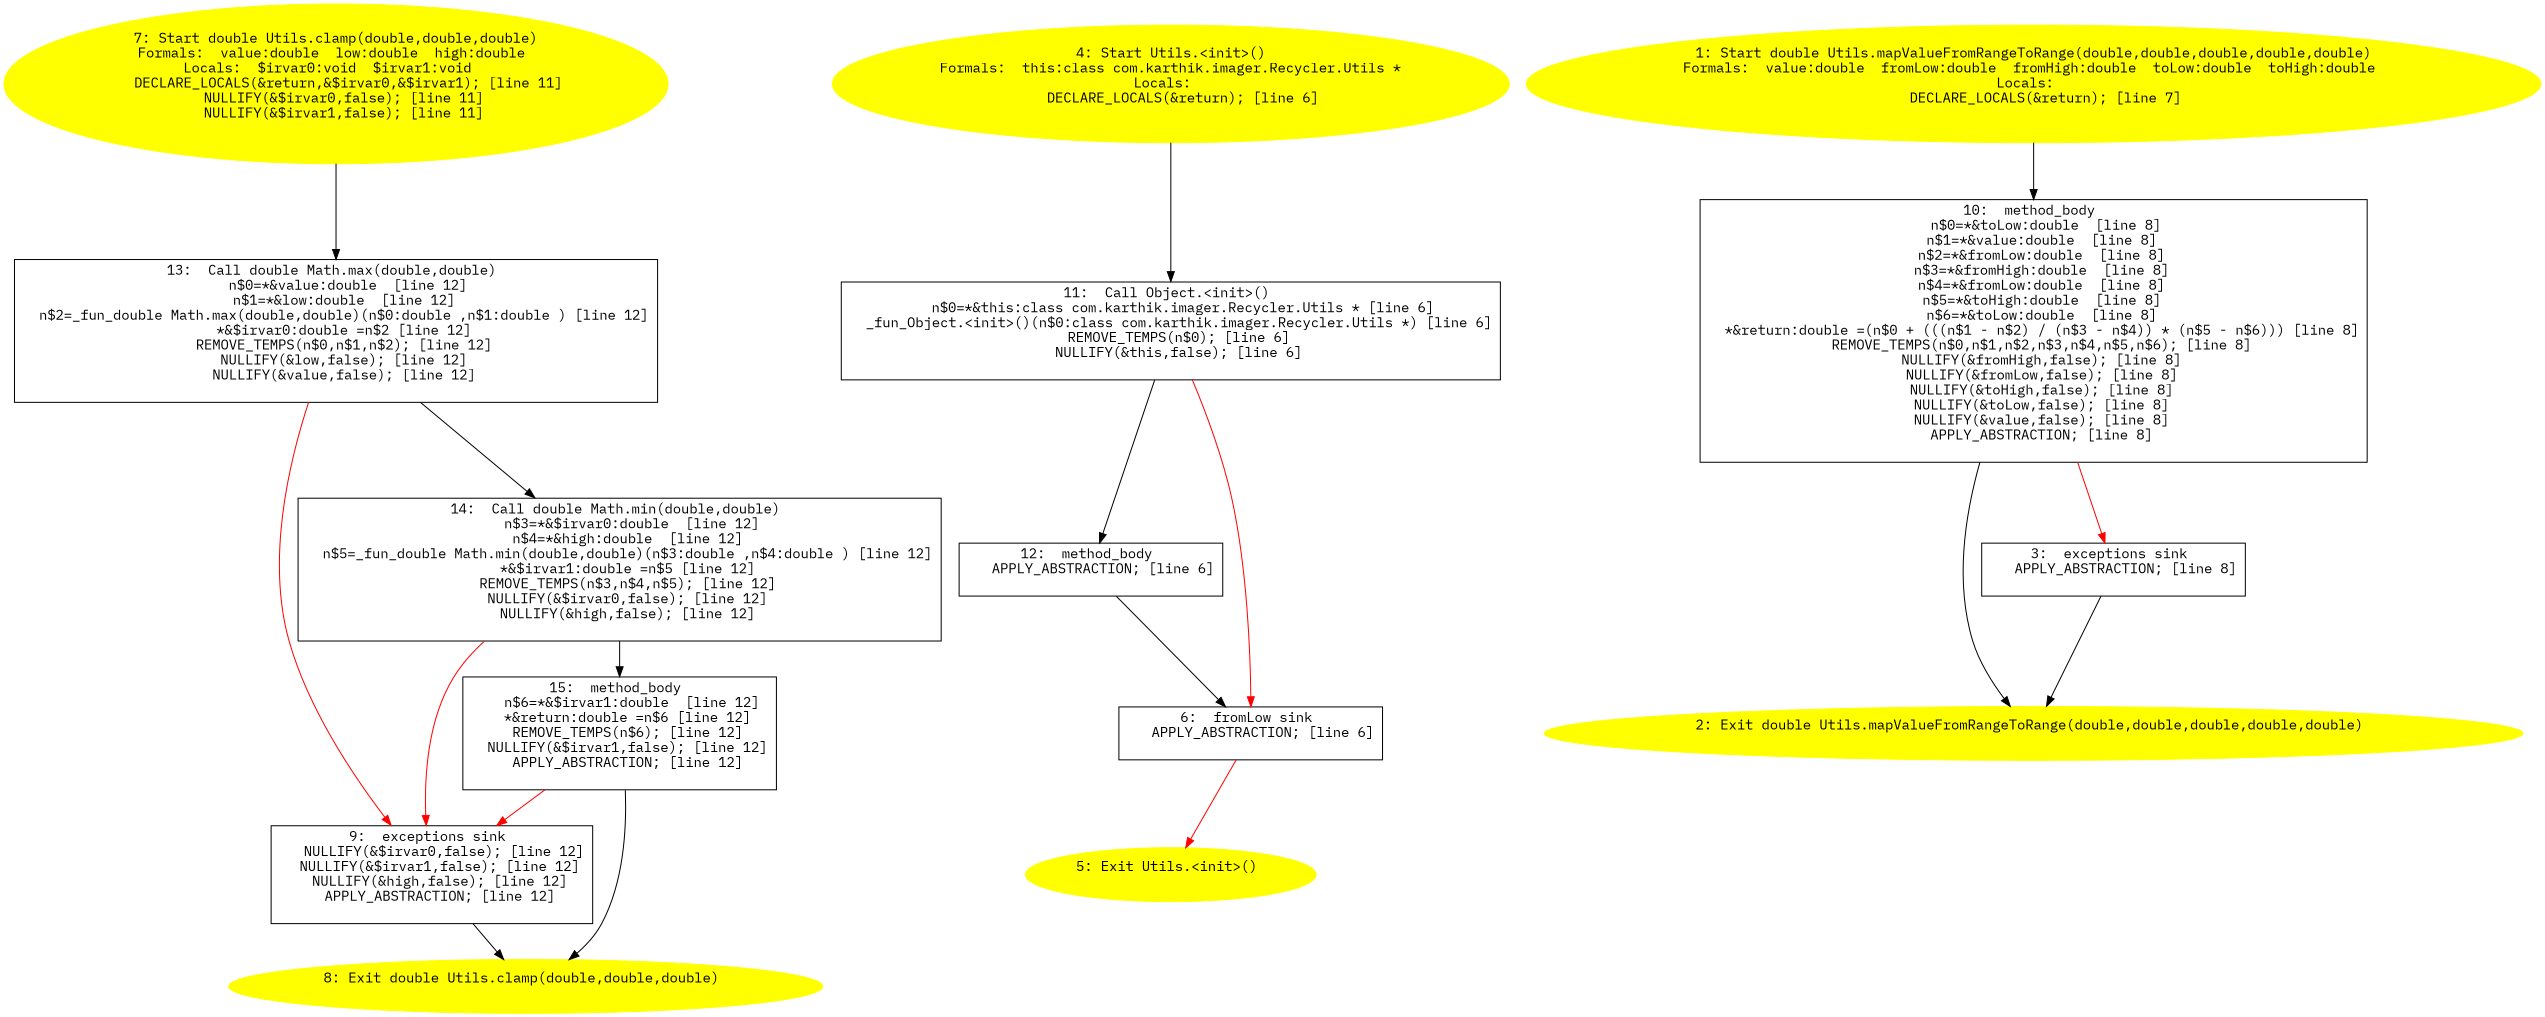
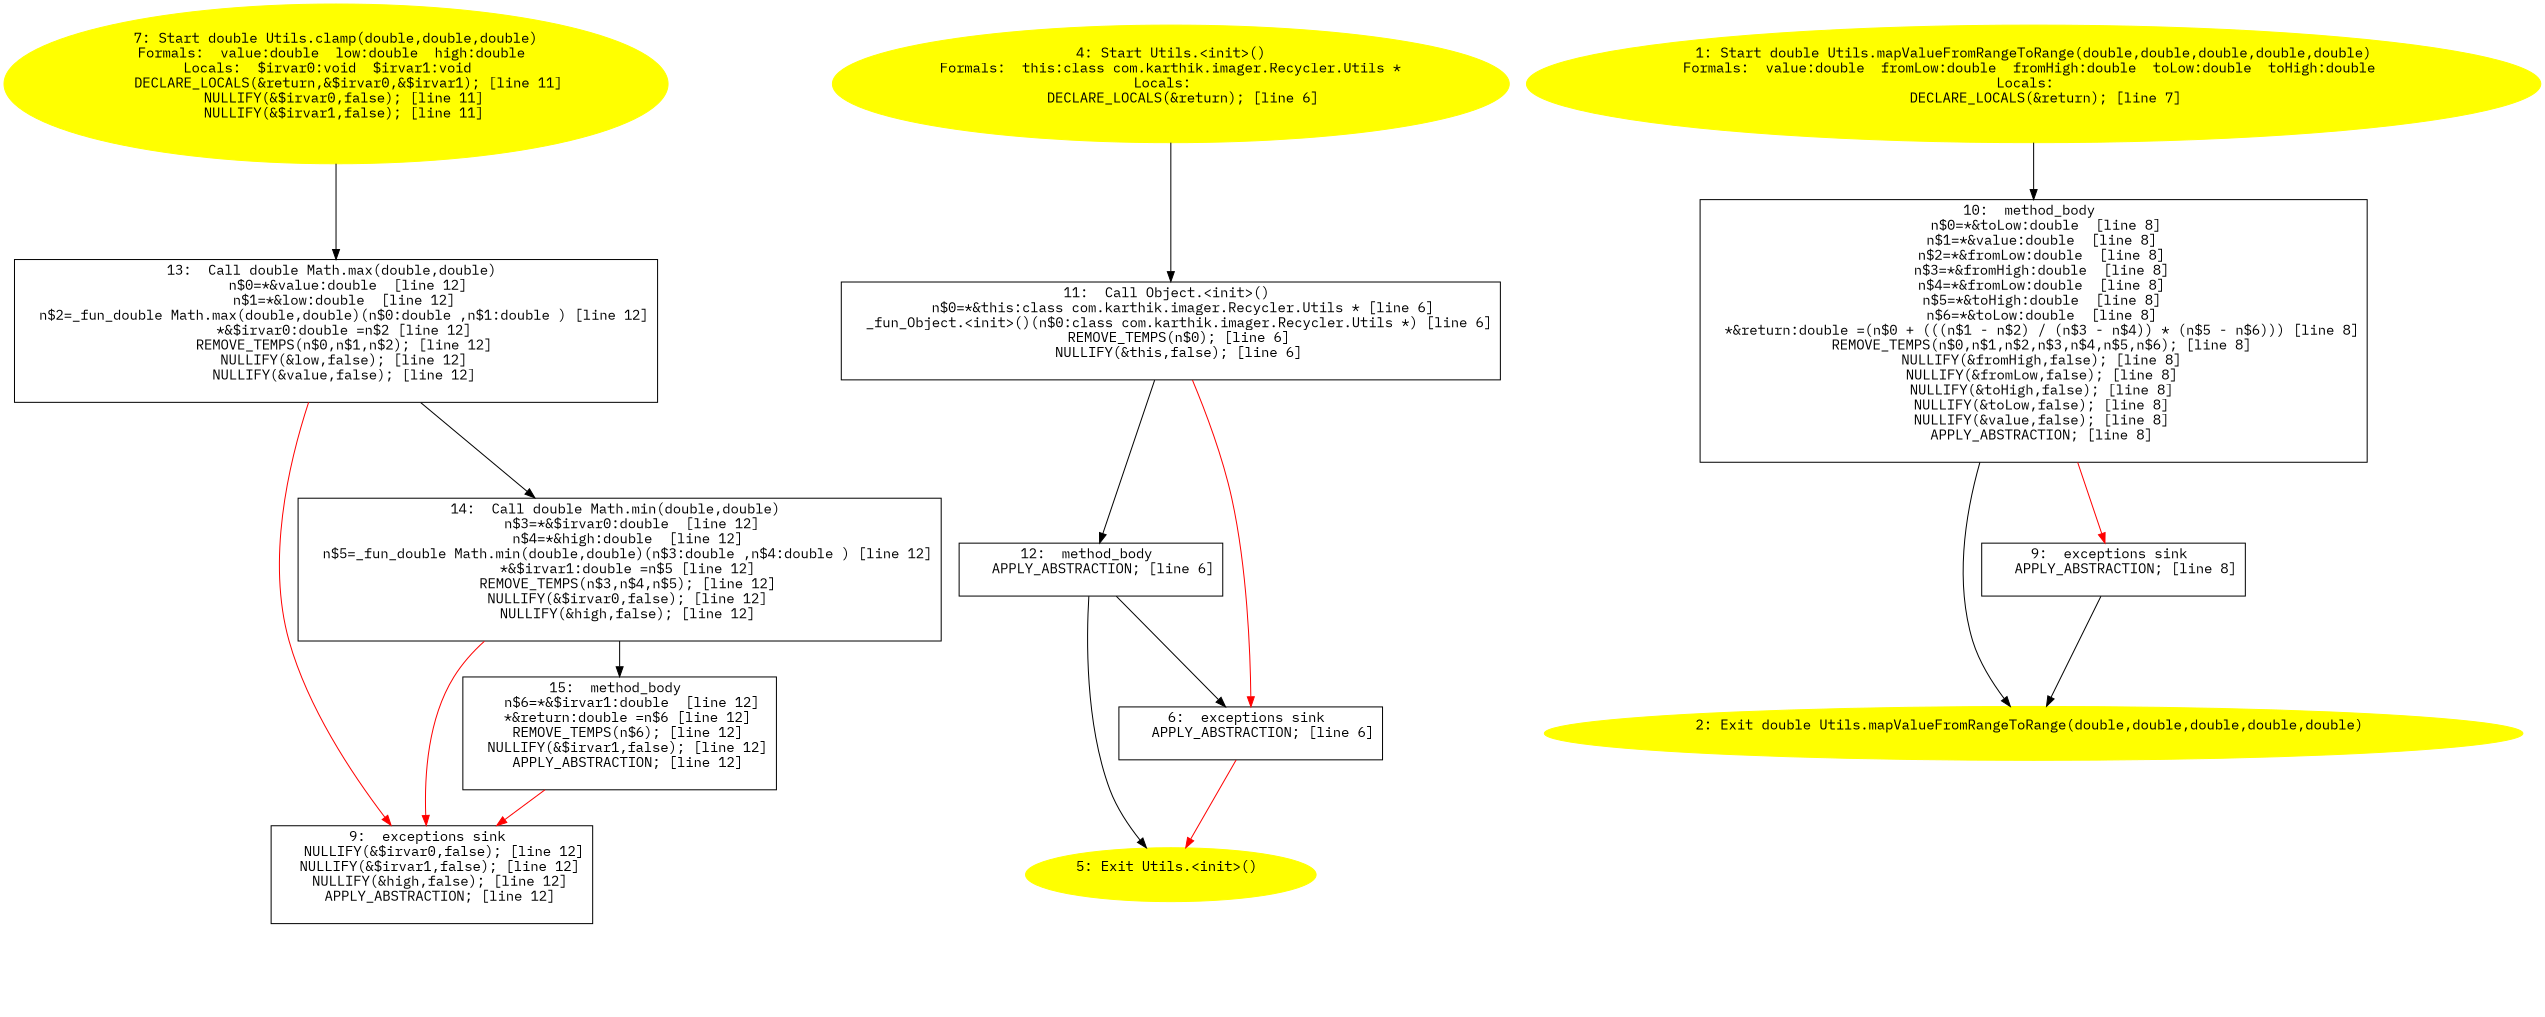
(2114, 570) -> (2114, 570)
none -> (1094, 723)
(1251, 733) -> (1251, 733)
(526, 986) -> none
